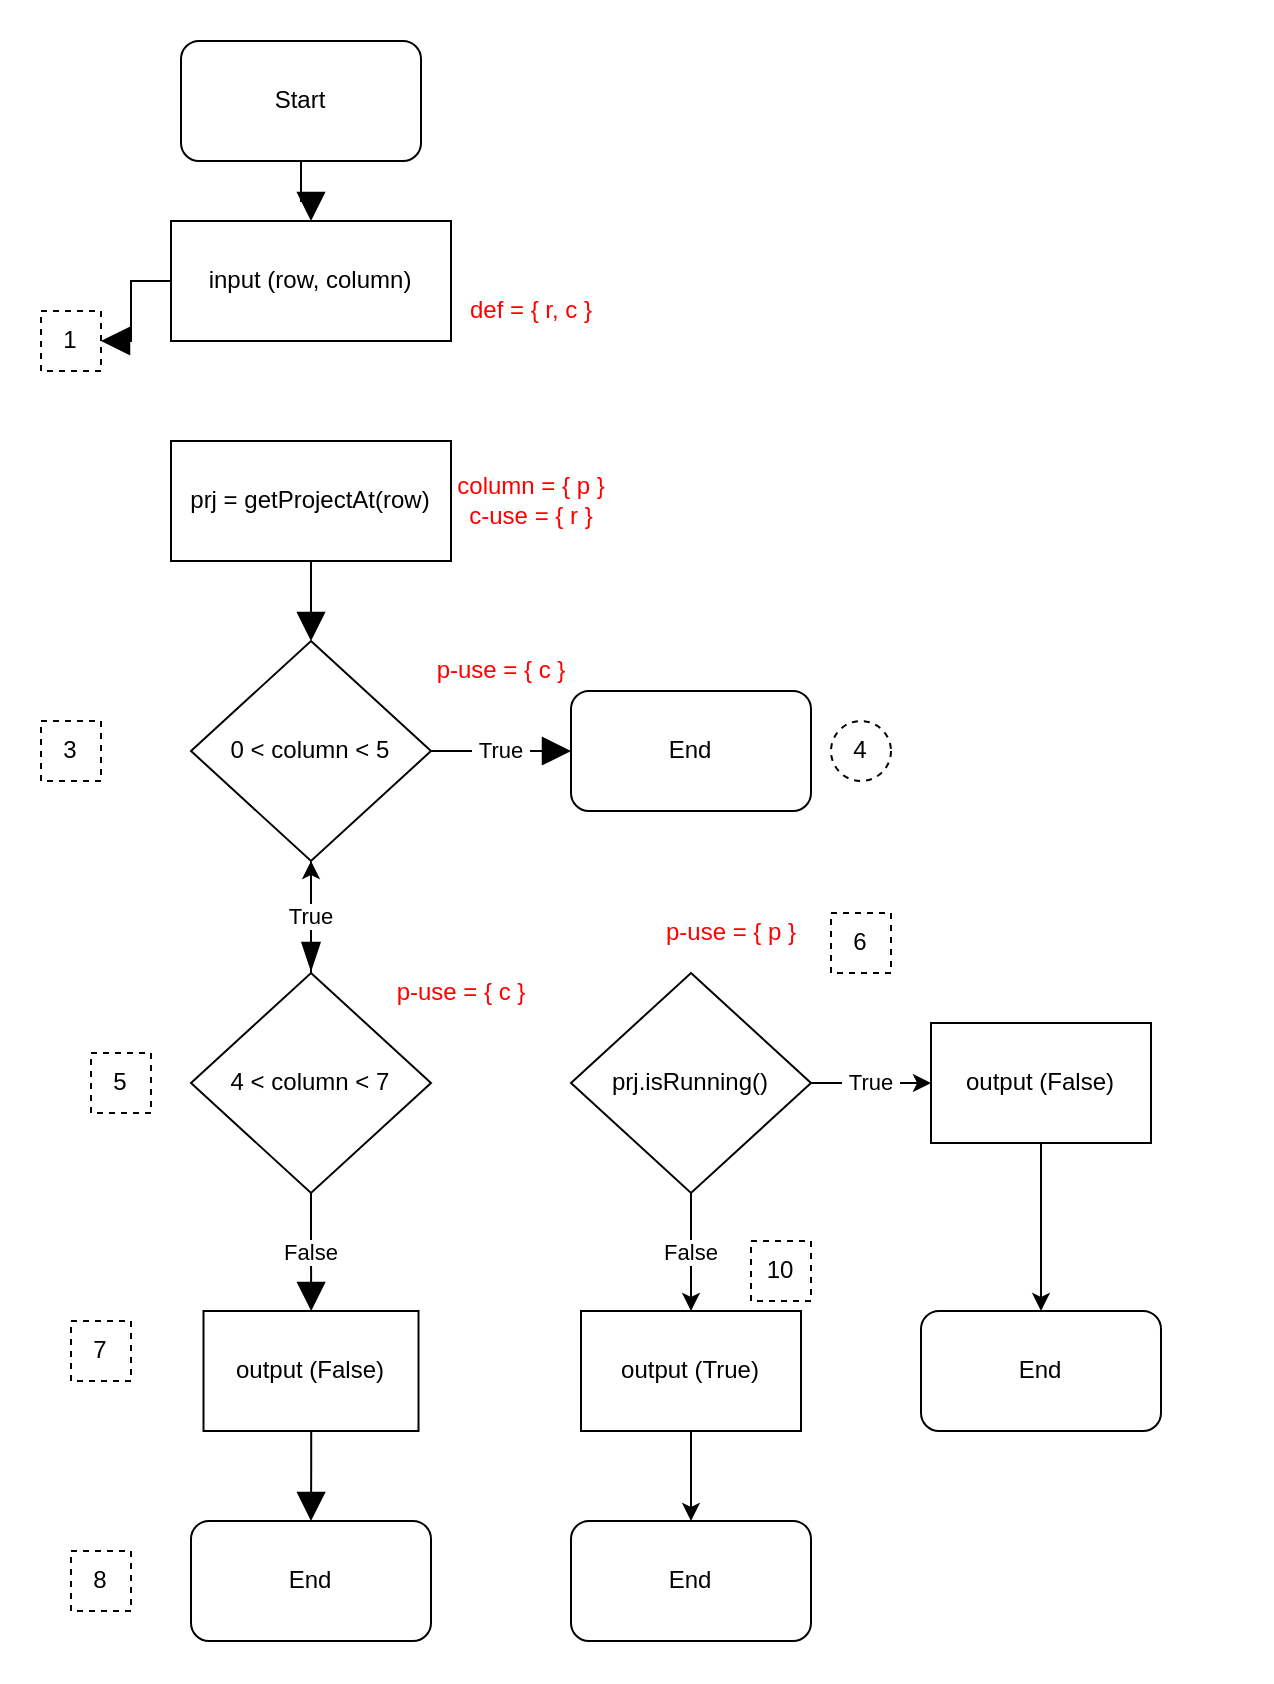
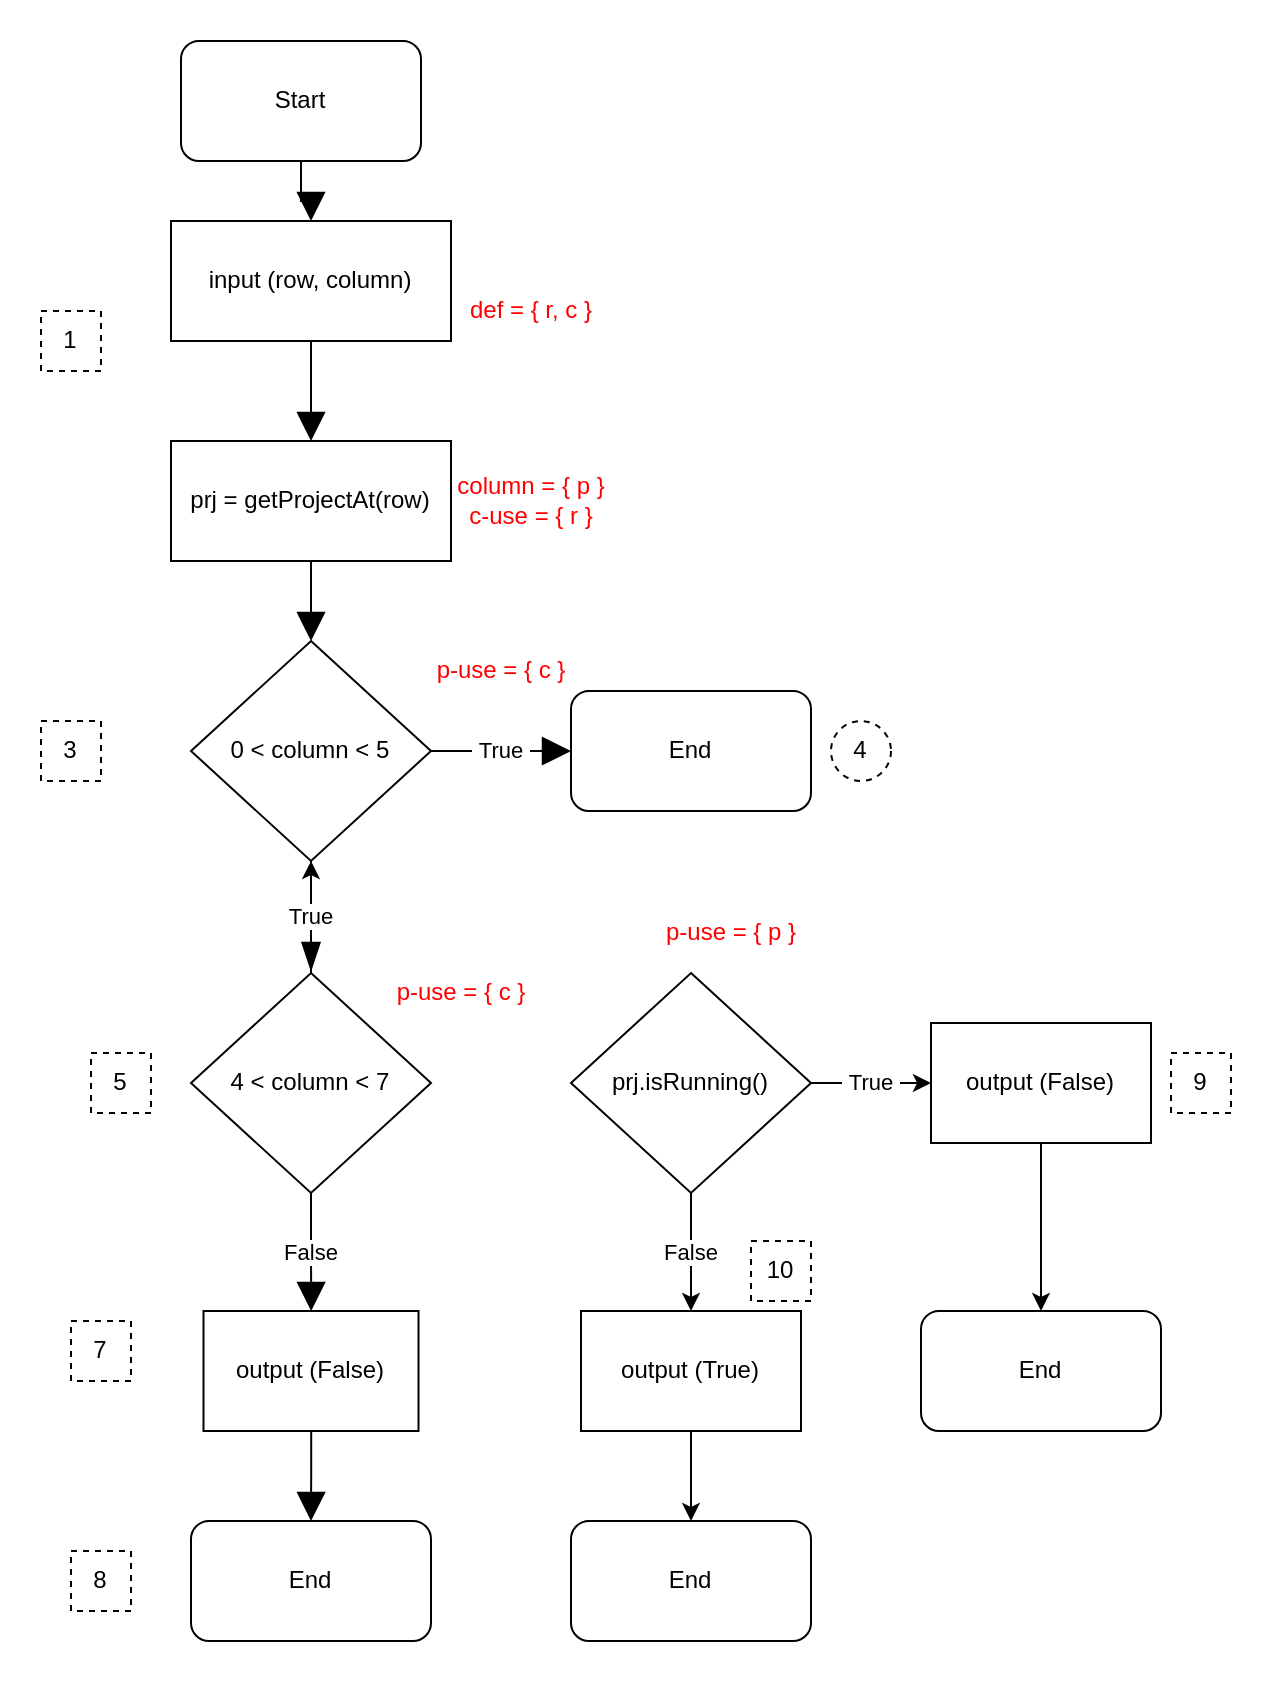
(131, 291) -> (311, 376)
(861, 943) -> none
none -> (1201, 1083)
